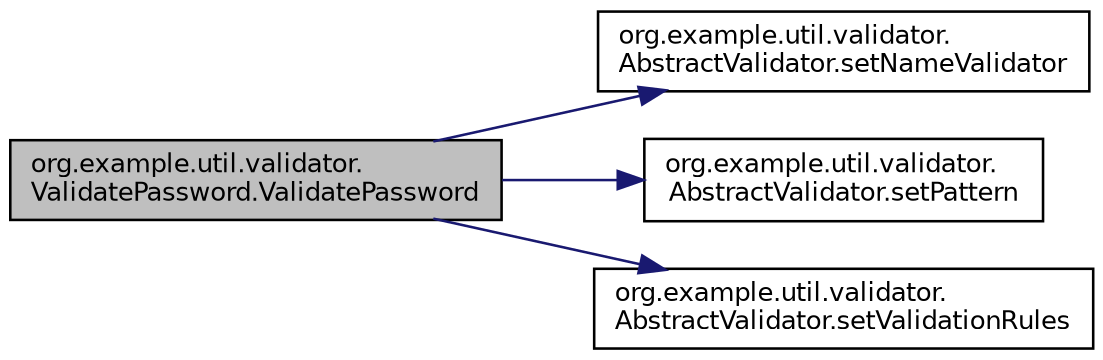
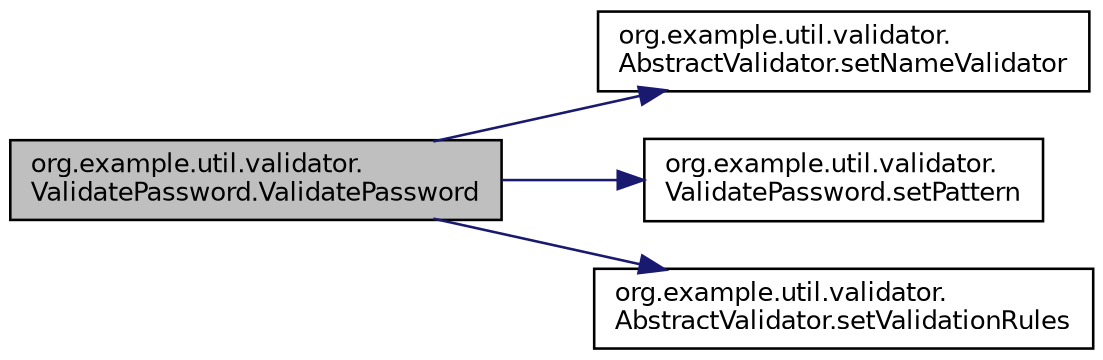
(844, 180) -> (844, 180)
